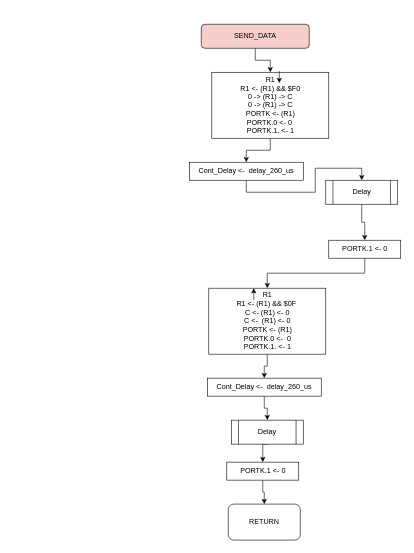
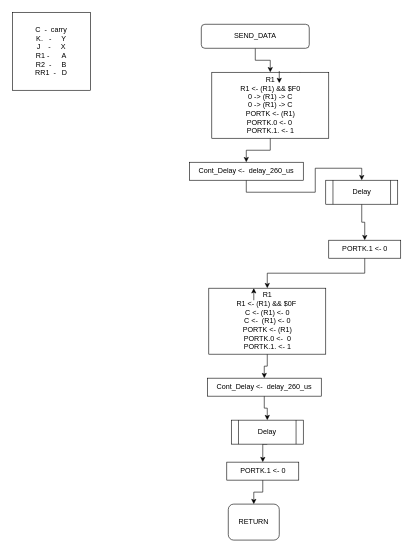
(255, 36) -> (255, 36)
none -> (51, 51)
(264, 522) -> (254, 522)
